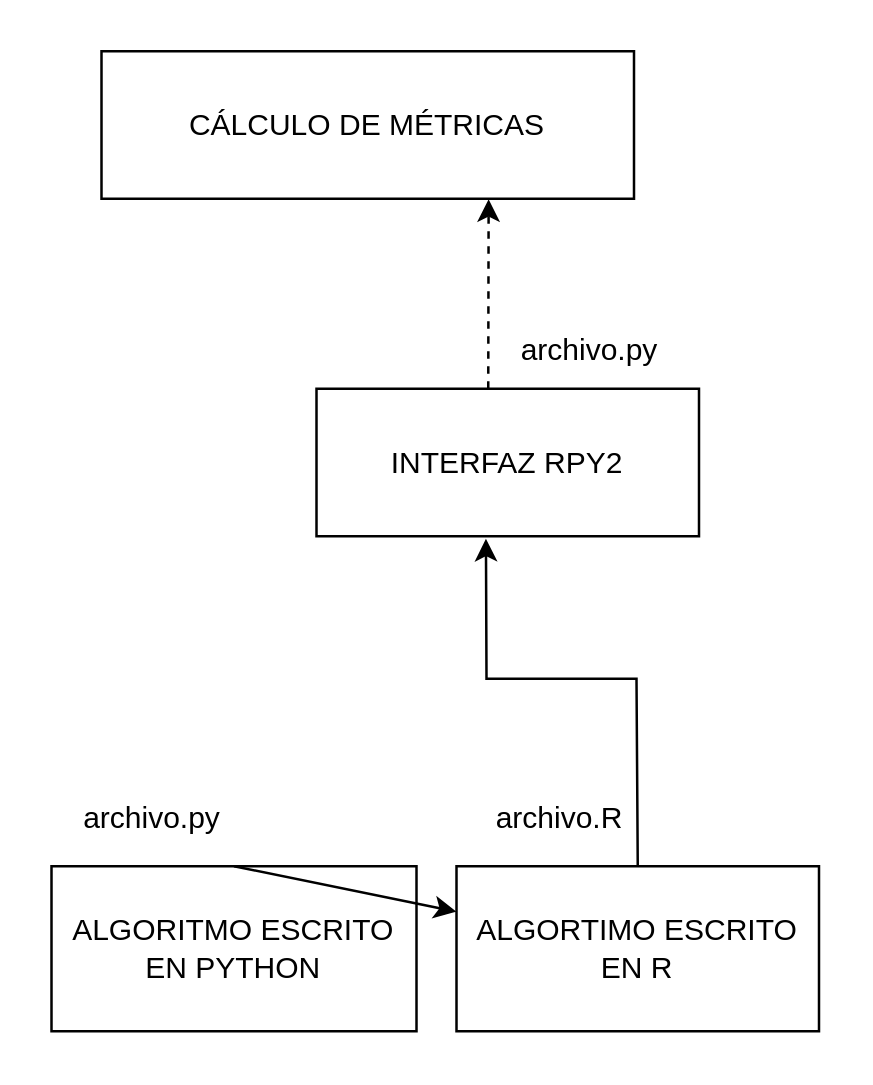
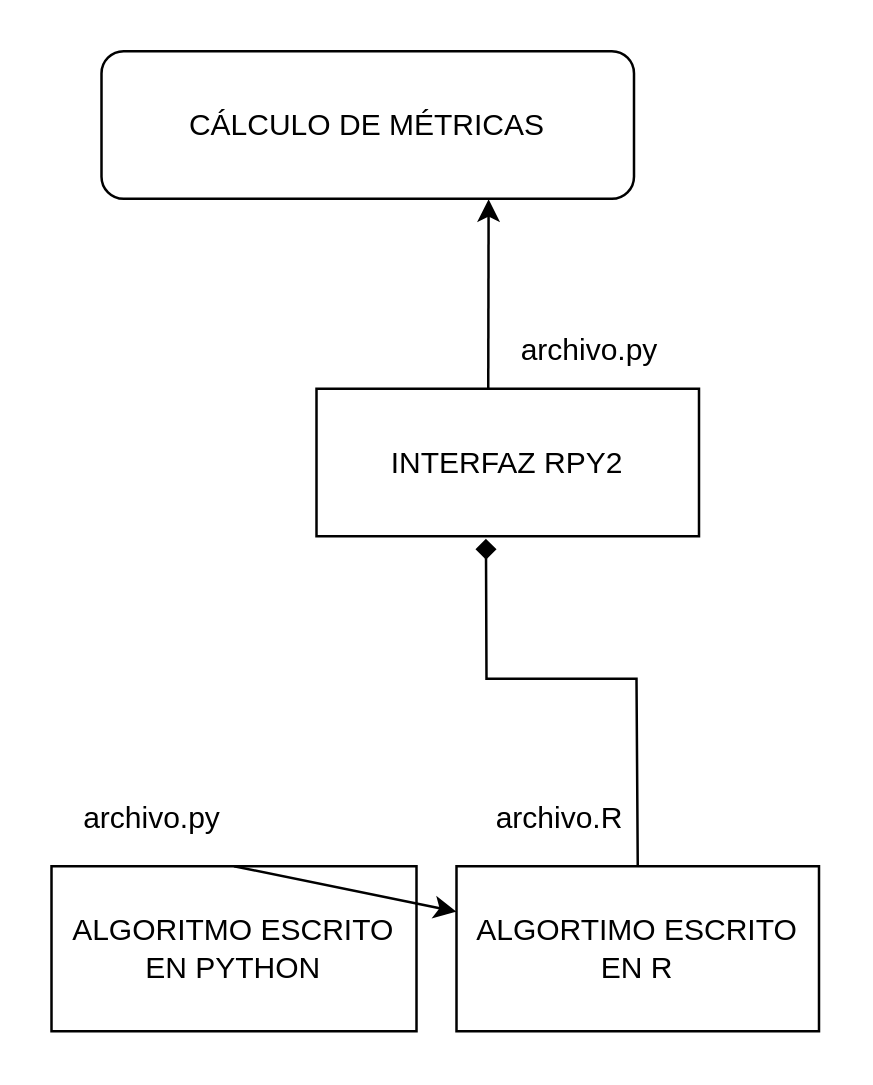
(368, 125) -> (368, 125)
(488, 302) -> (488, 302)
(486, 557) -> (486, 559)
